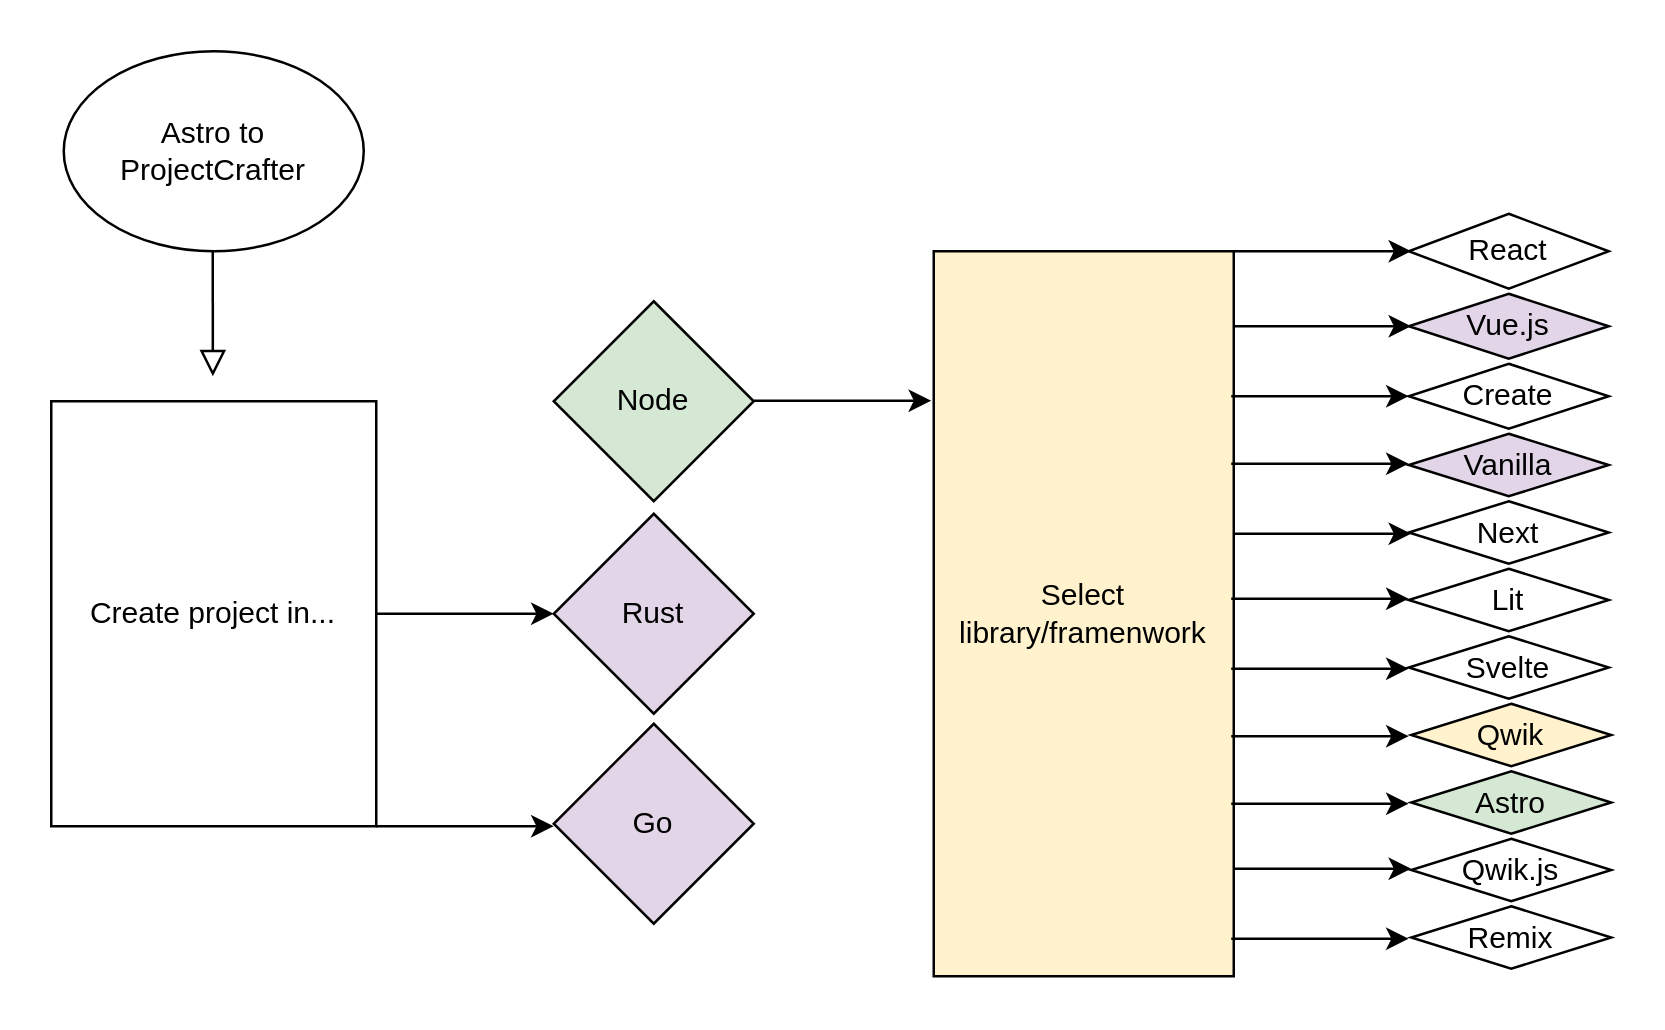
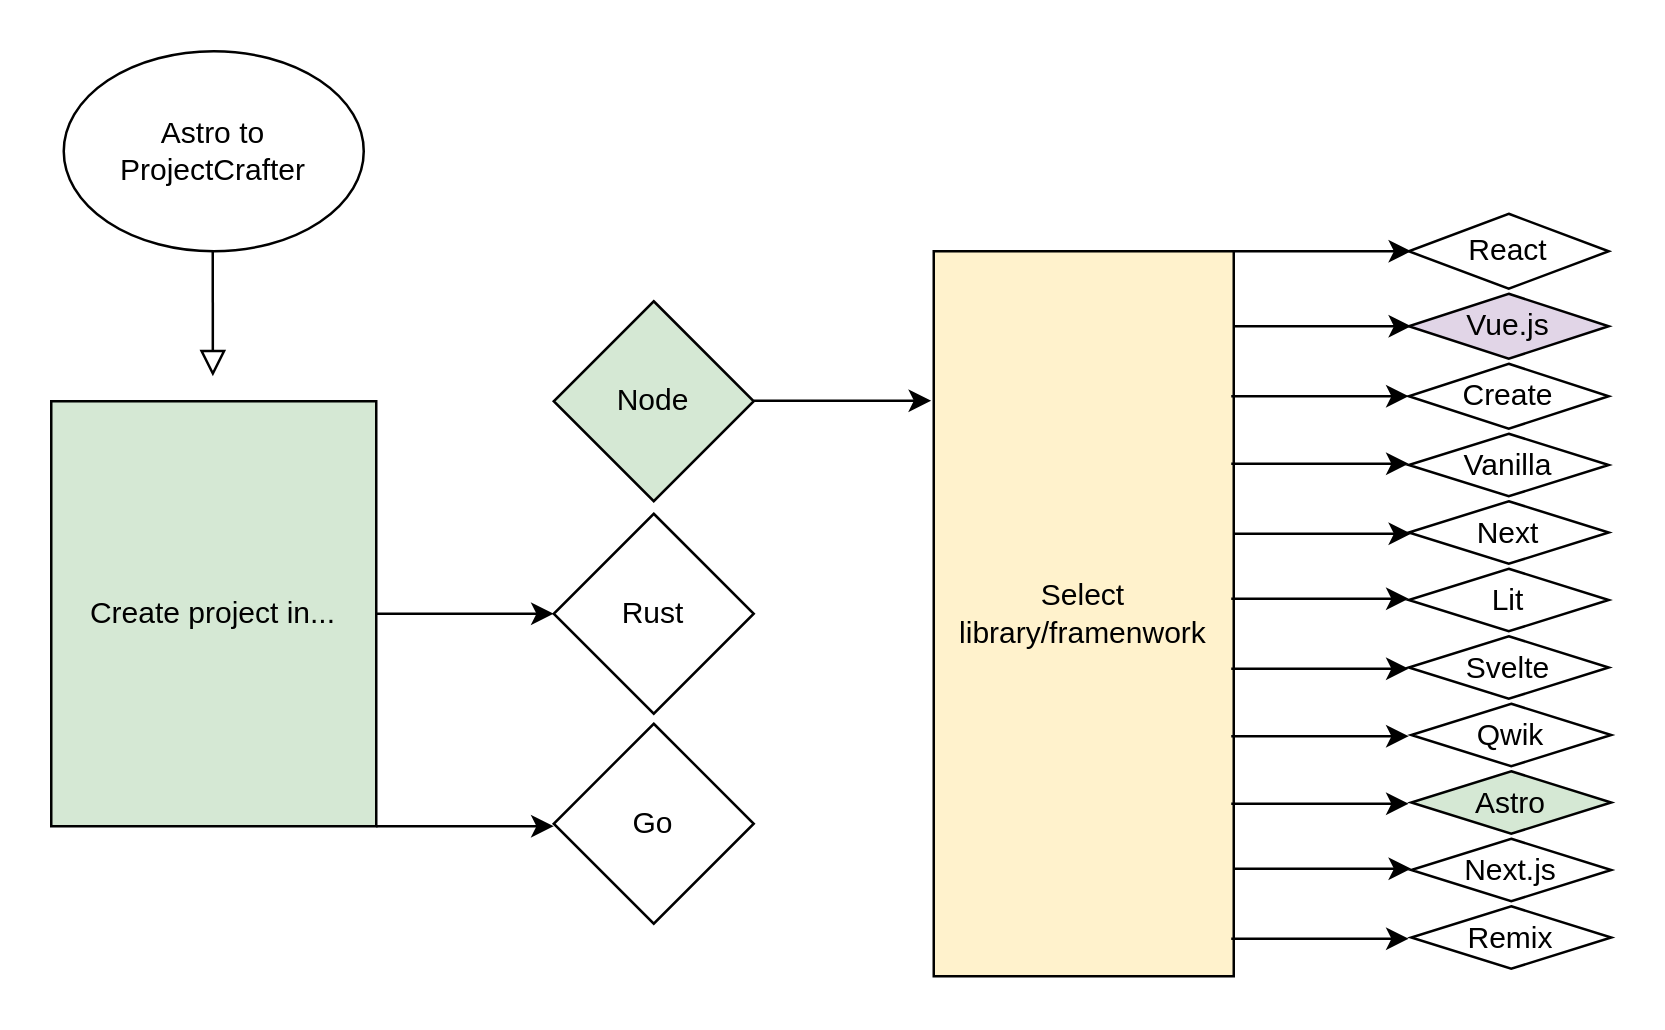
(1509, 465) -> (1509, 465)
(214, 614) -> (214, 614)
(654, 614) -> (654, 614)
(1511, 735) -> (1511, 735)
(654, 824) -> (654, 824)
(1511, 871) -> (1511, 871)
